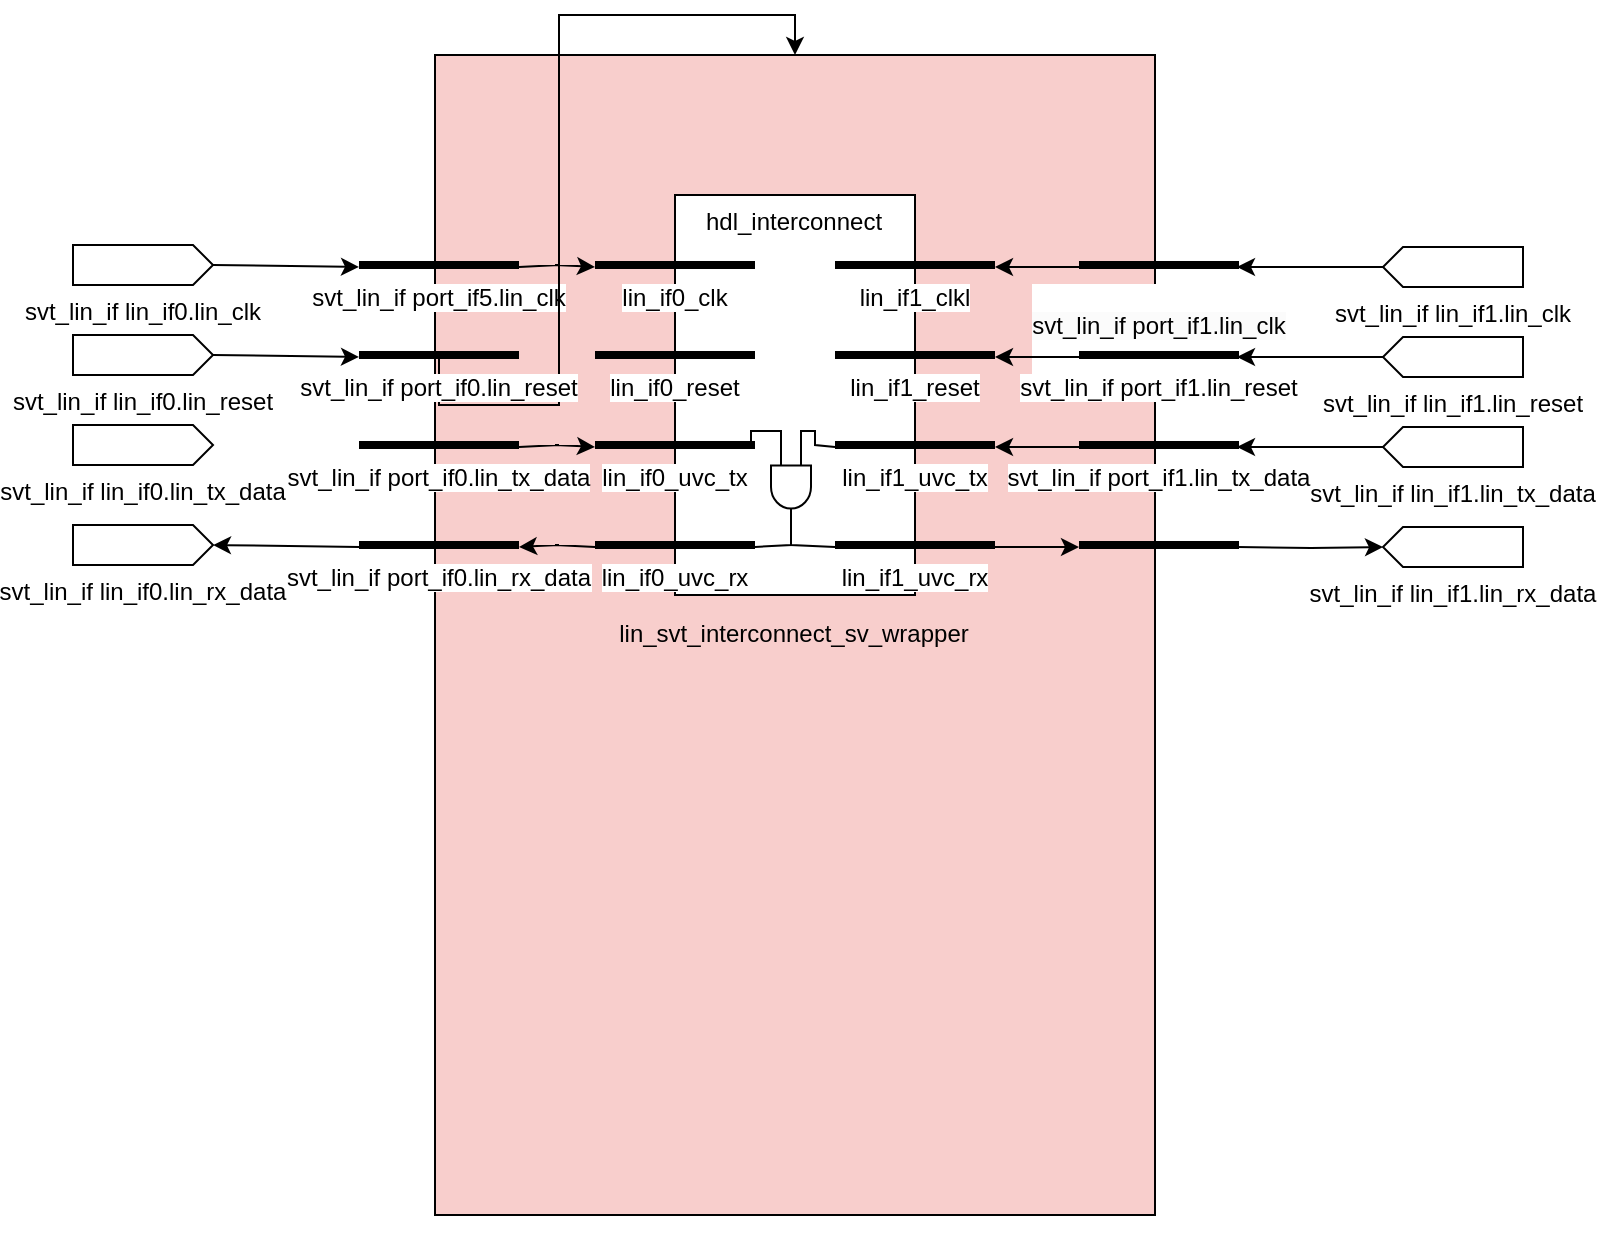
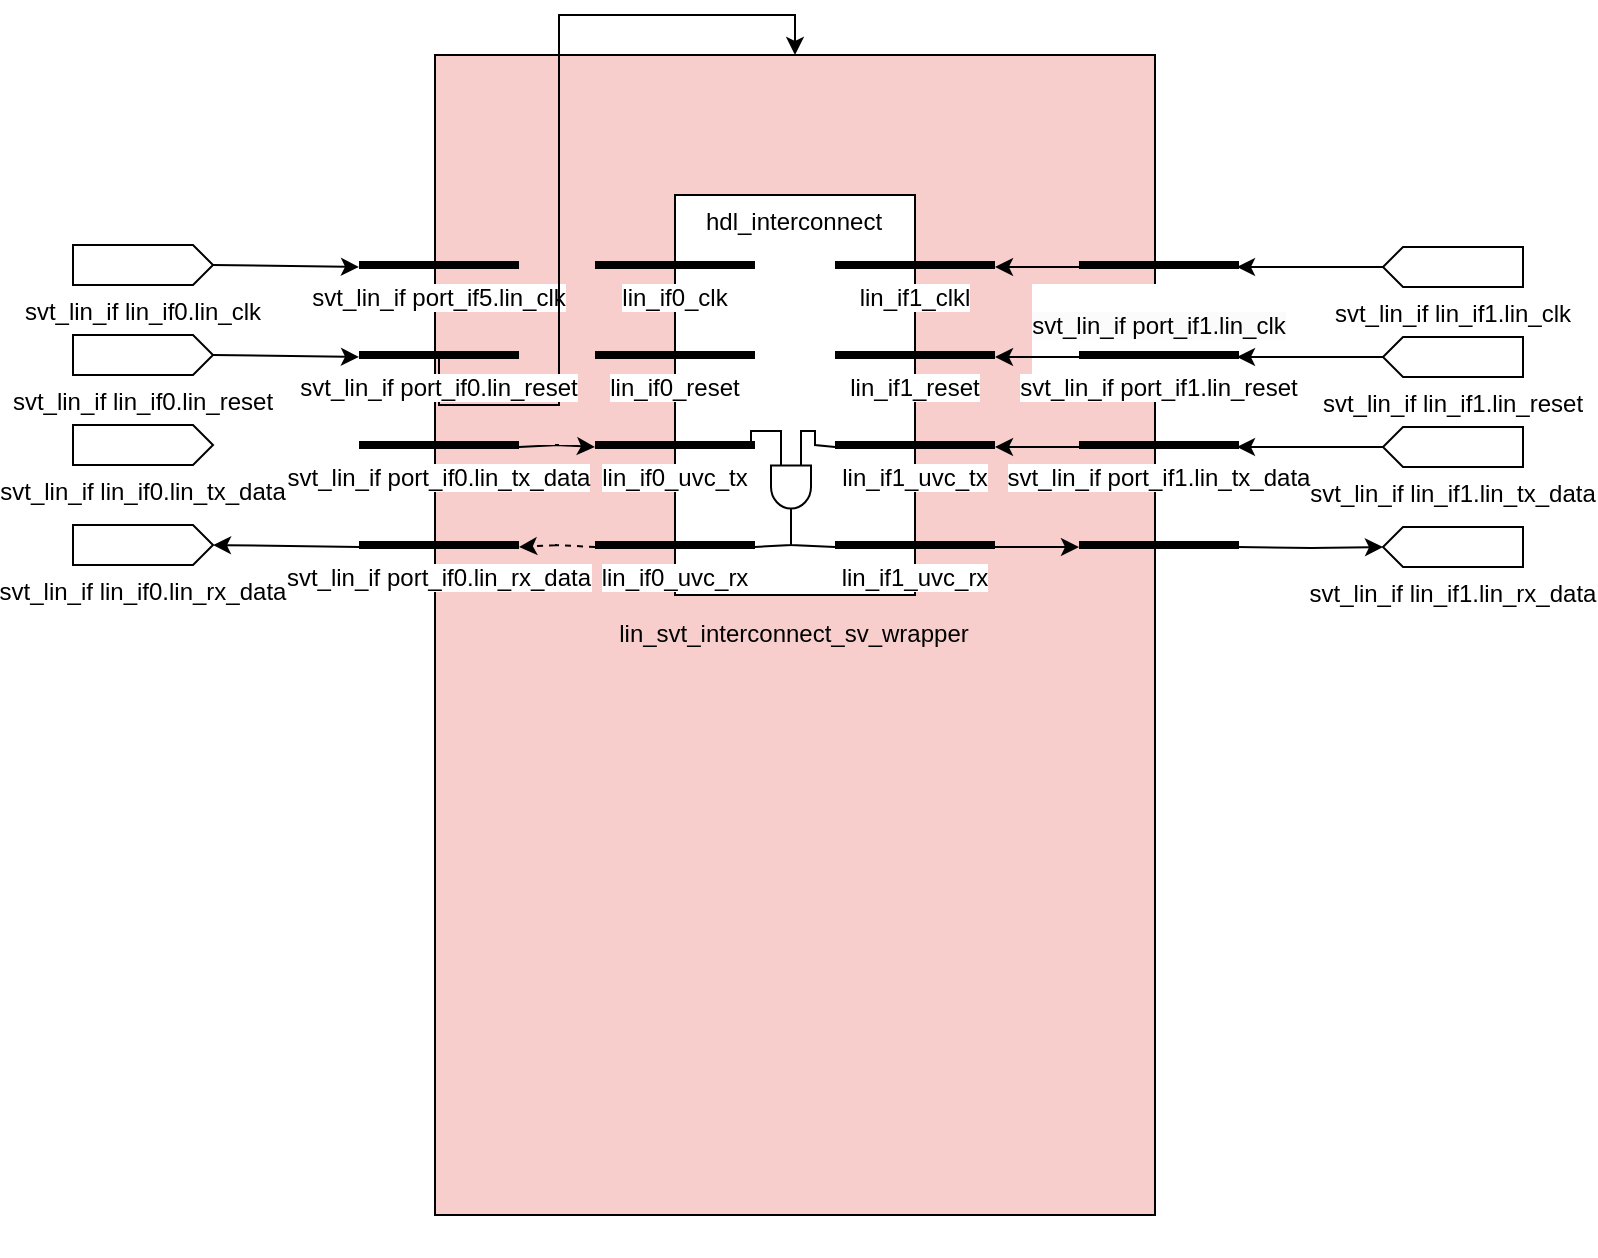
(537, 266) -> none
(557, 545) -> (557, 545)
